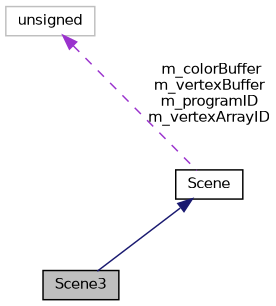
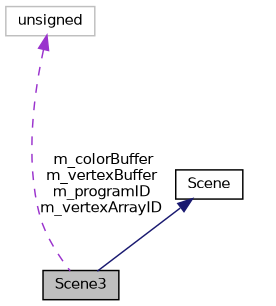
(135, 108) -> (32, 164)
